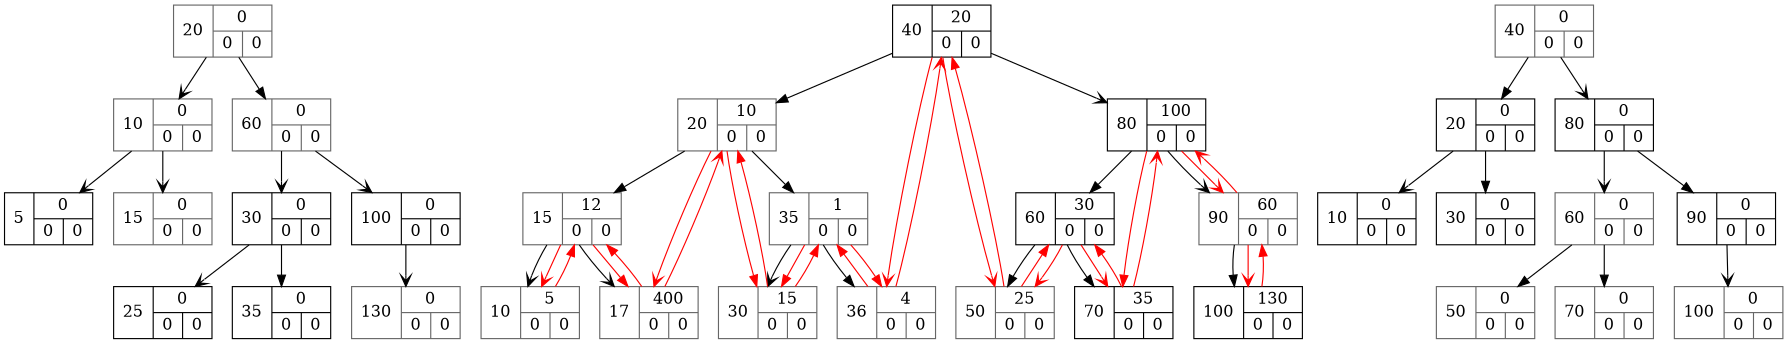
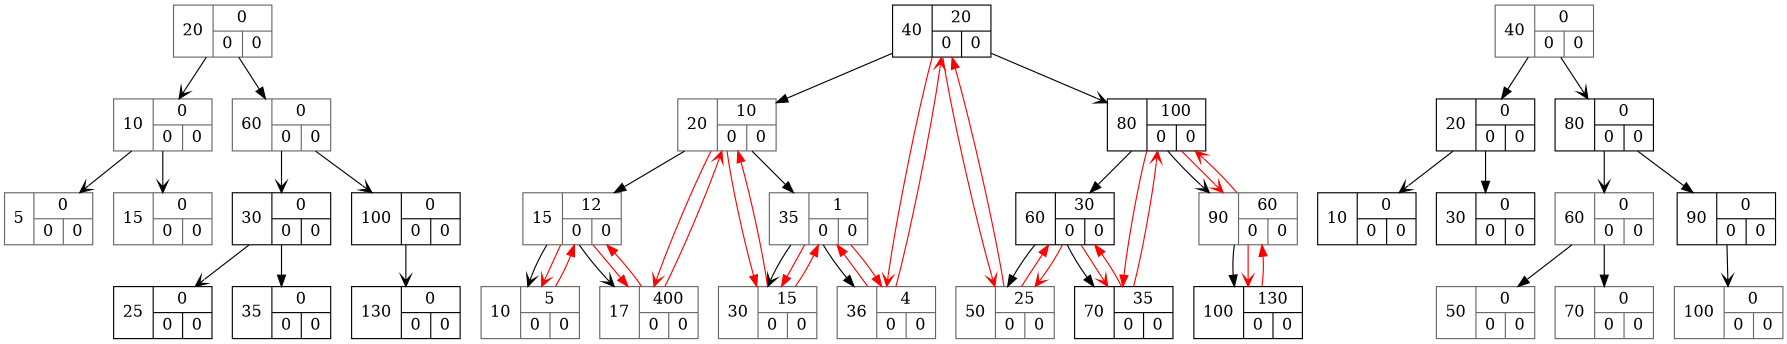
(49, 219) -> (49, 219)
(406, 313) -> (406, 313)
